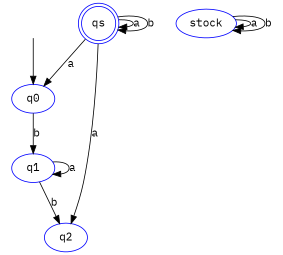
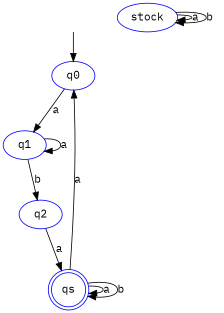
(92, 131) -> (52, 246)
(37, 133) -> (56, 110)
